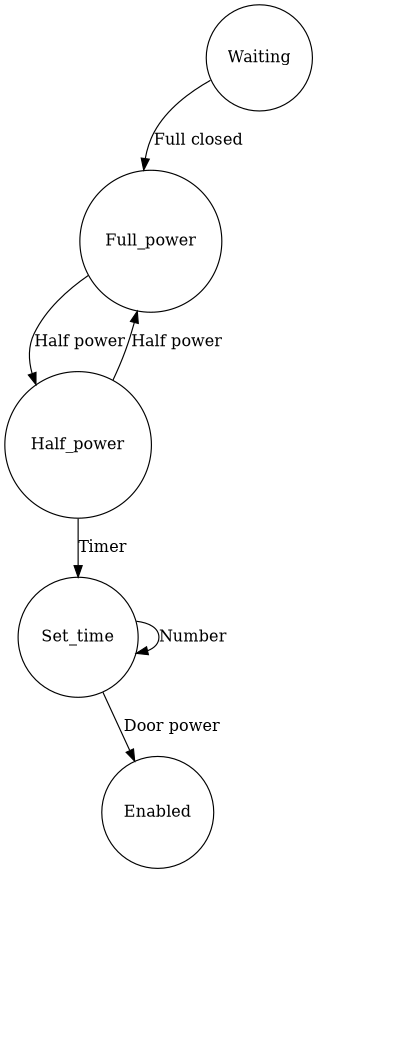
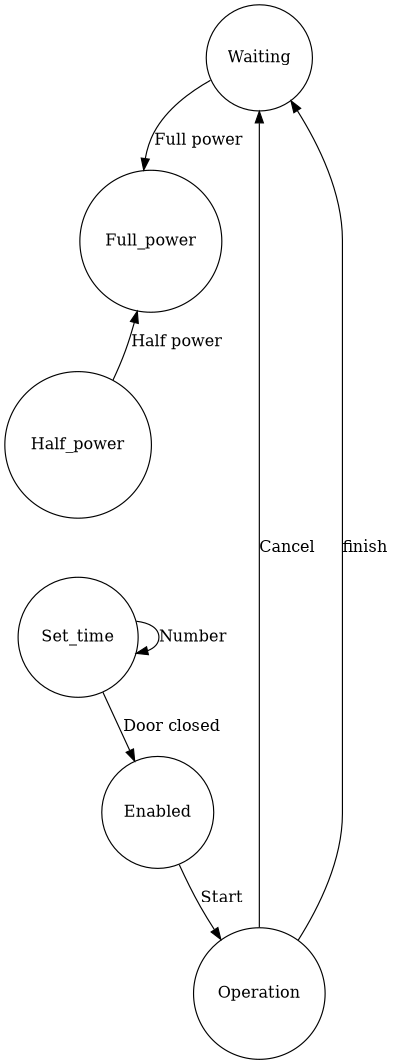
(199, 141) -> (199, 141)
(44, 317) -> none
(78, 542) -> none
(172, 727) -> (172, 727)
none -> (259, 994)
